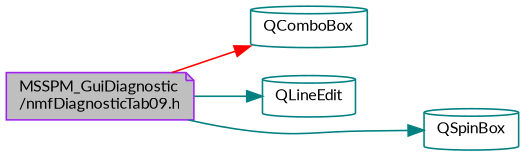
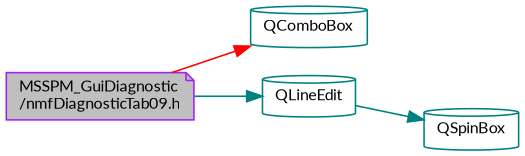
(298, 134) -> (382, 111)
